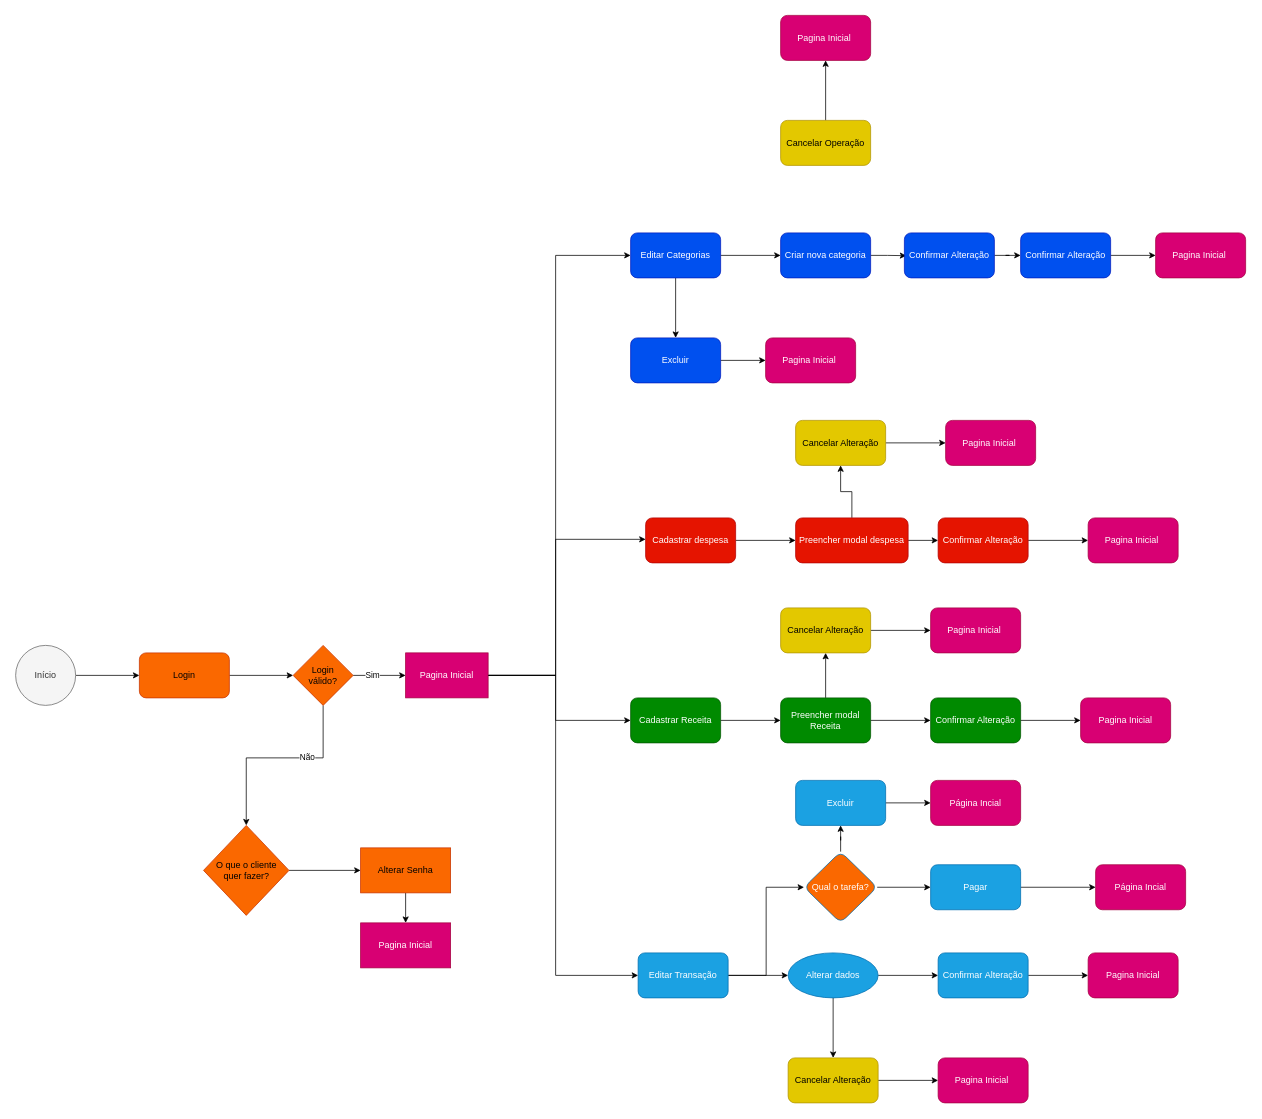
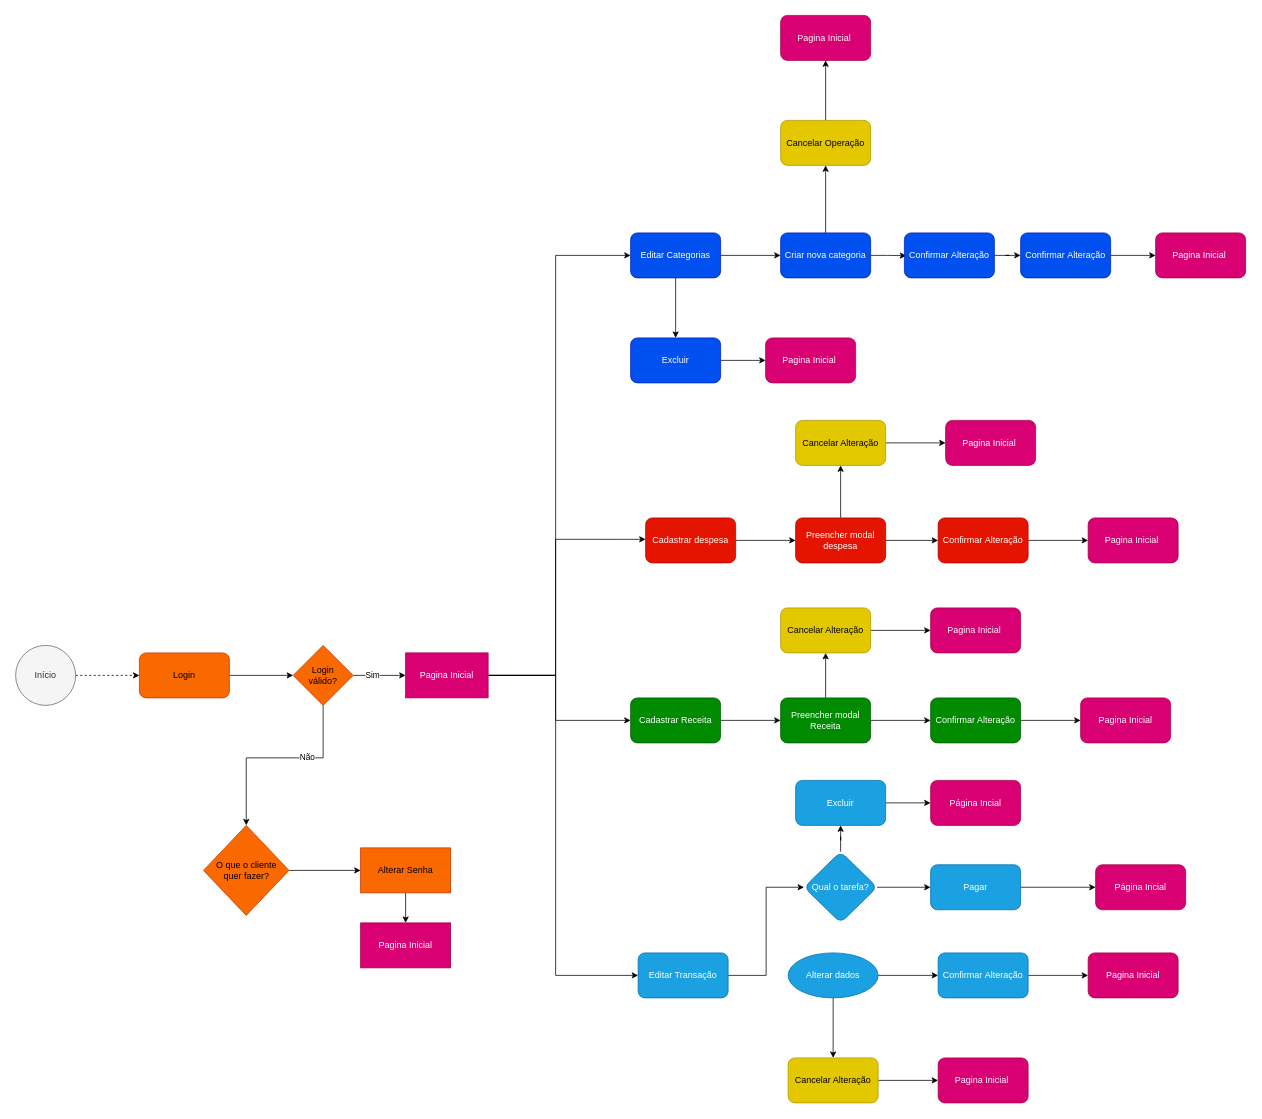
none -> (825, 202)
(852, 540) -> (840, 540)
(105, 675) -> (105, 675)
(840, 887) -> (840, 887)
(775, 975) -> none
